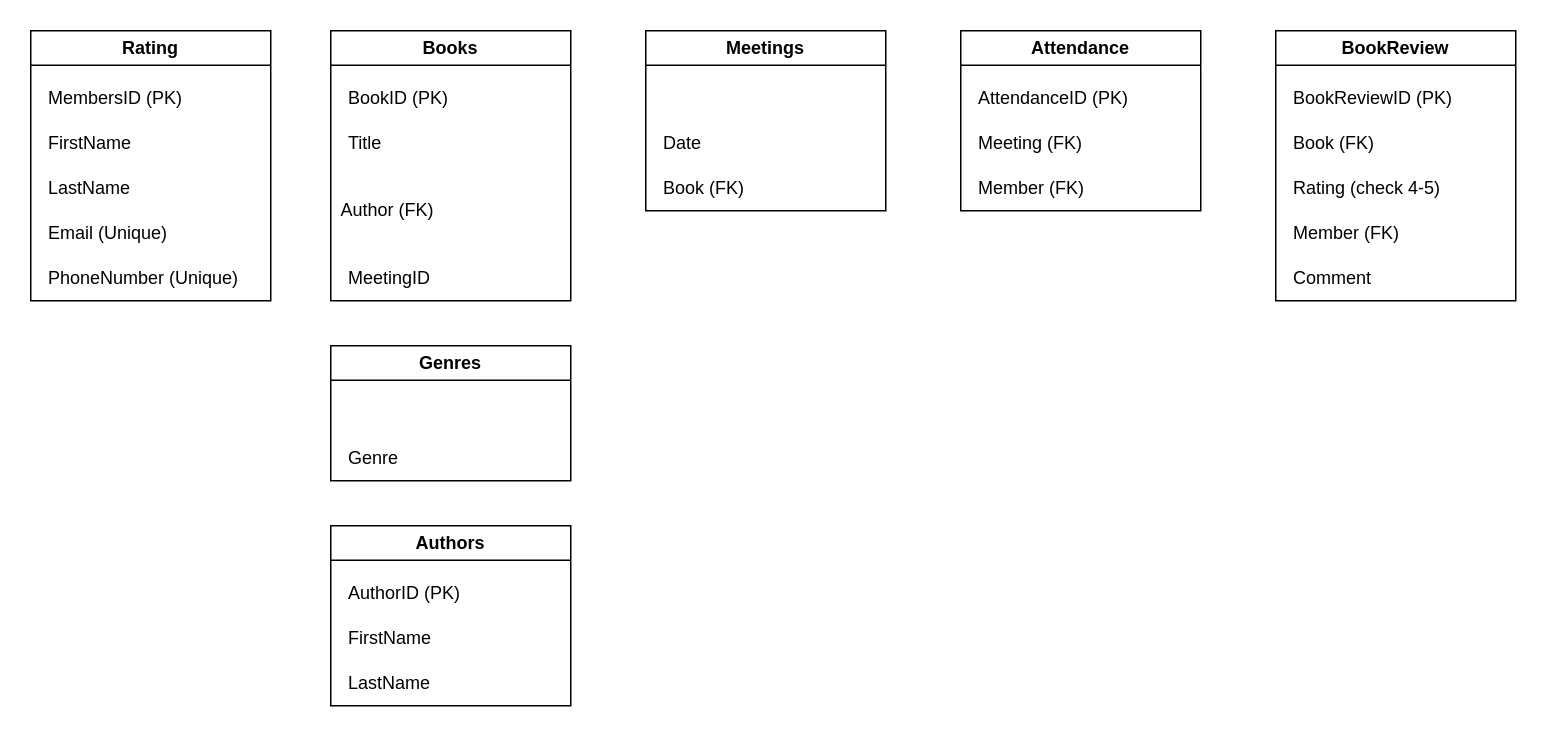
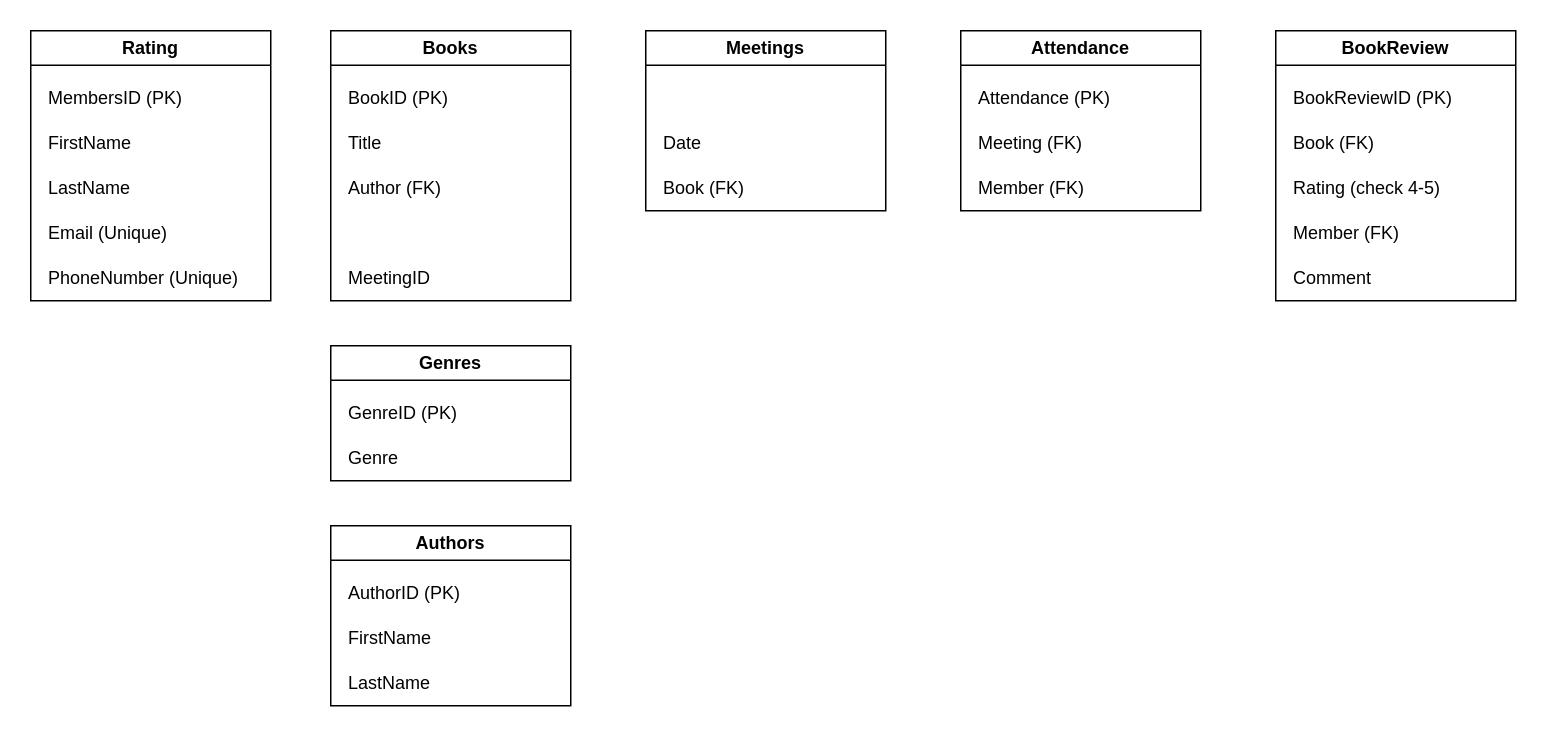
(1062, 98) -> (1052, 98)
(451, 211) -> (458, 188)
none -> (458, 413)
